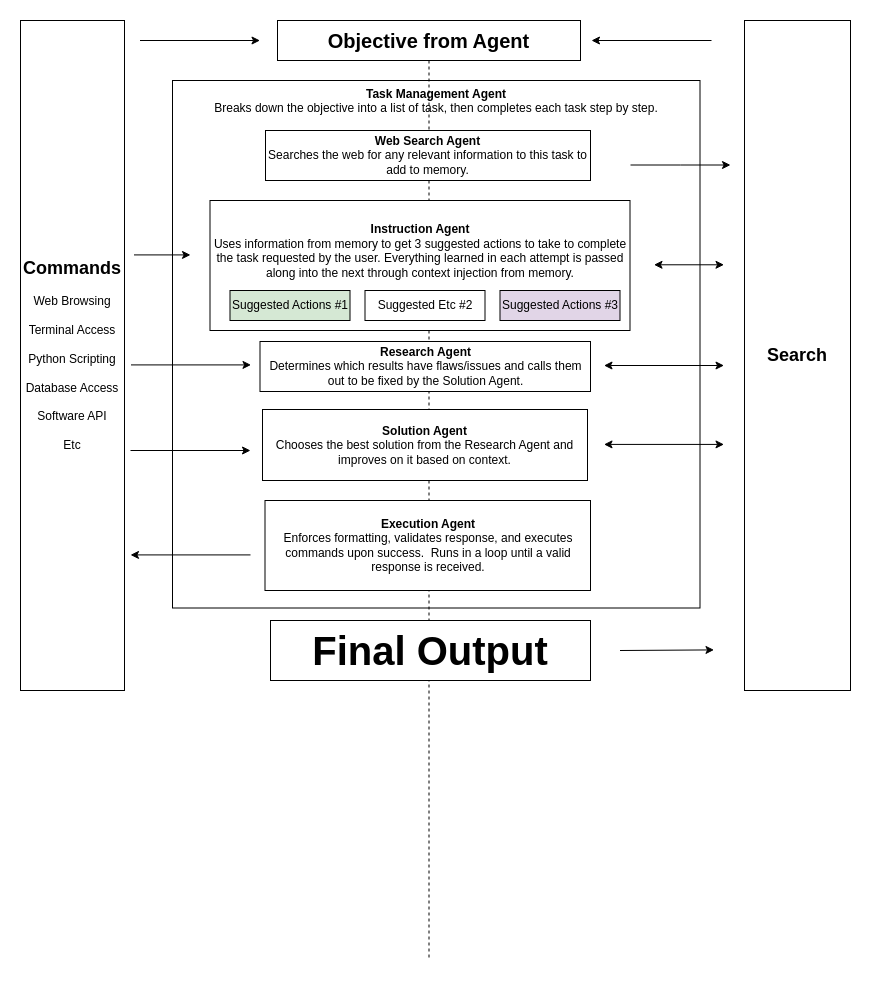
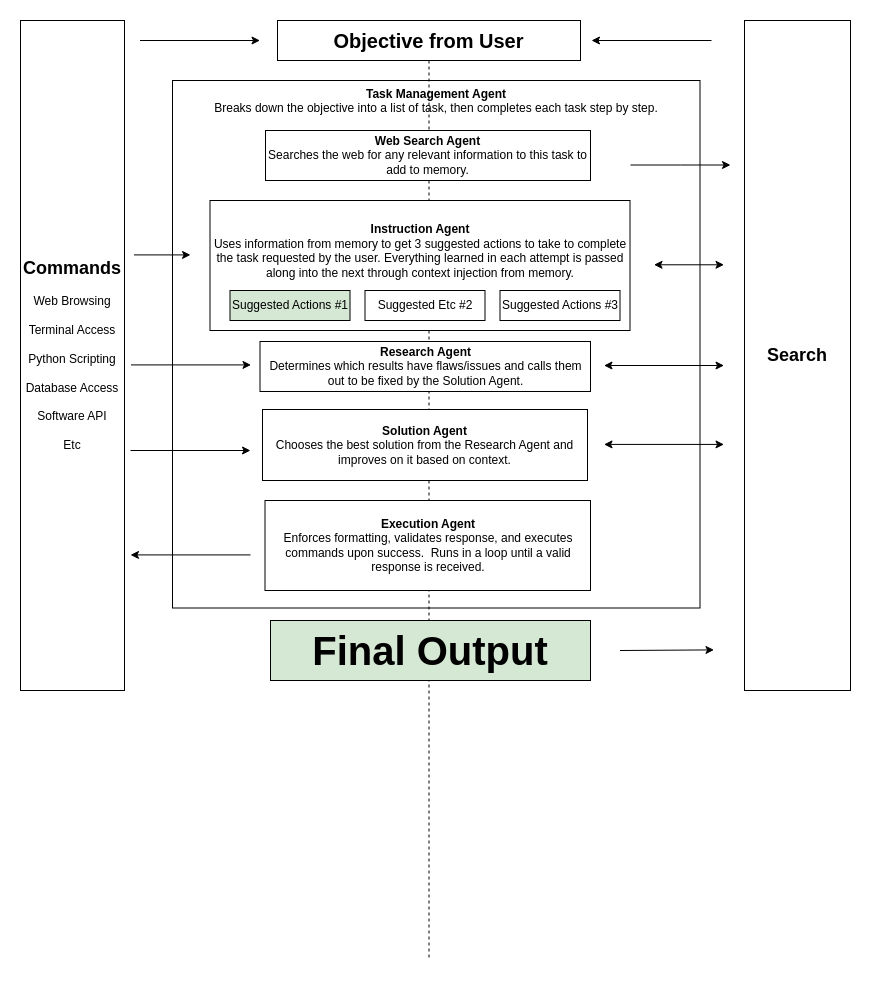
(429, 41) -> (429, 41)
(560, 306) -> (560, 306)
(431, 651) -> (431, 651)
